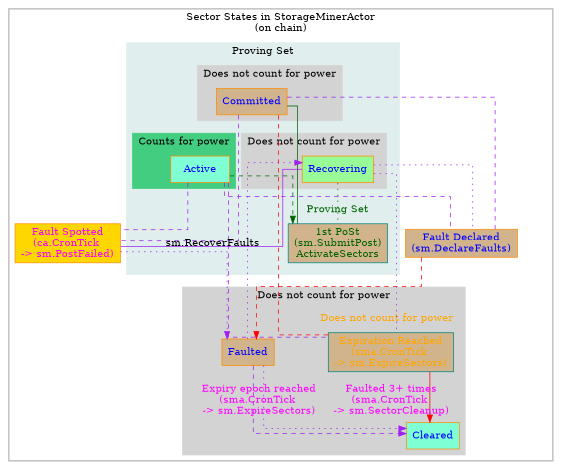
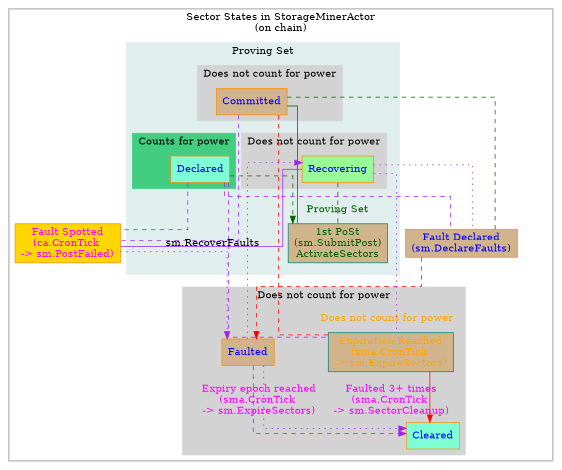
(457, 97) -> (457, 97)
(200, 169) -> (200, 169)
(338, 203) -> (338, 203)
